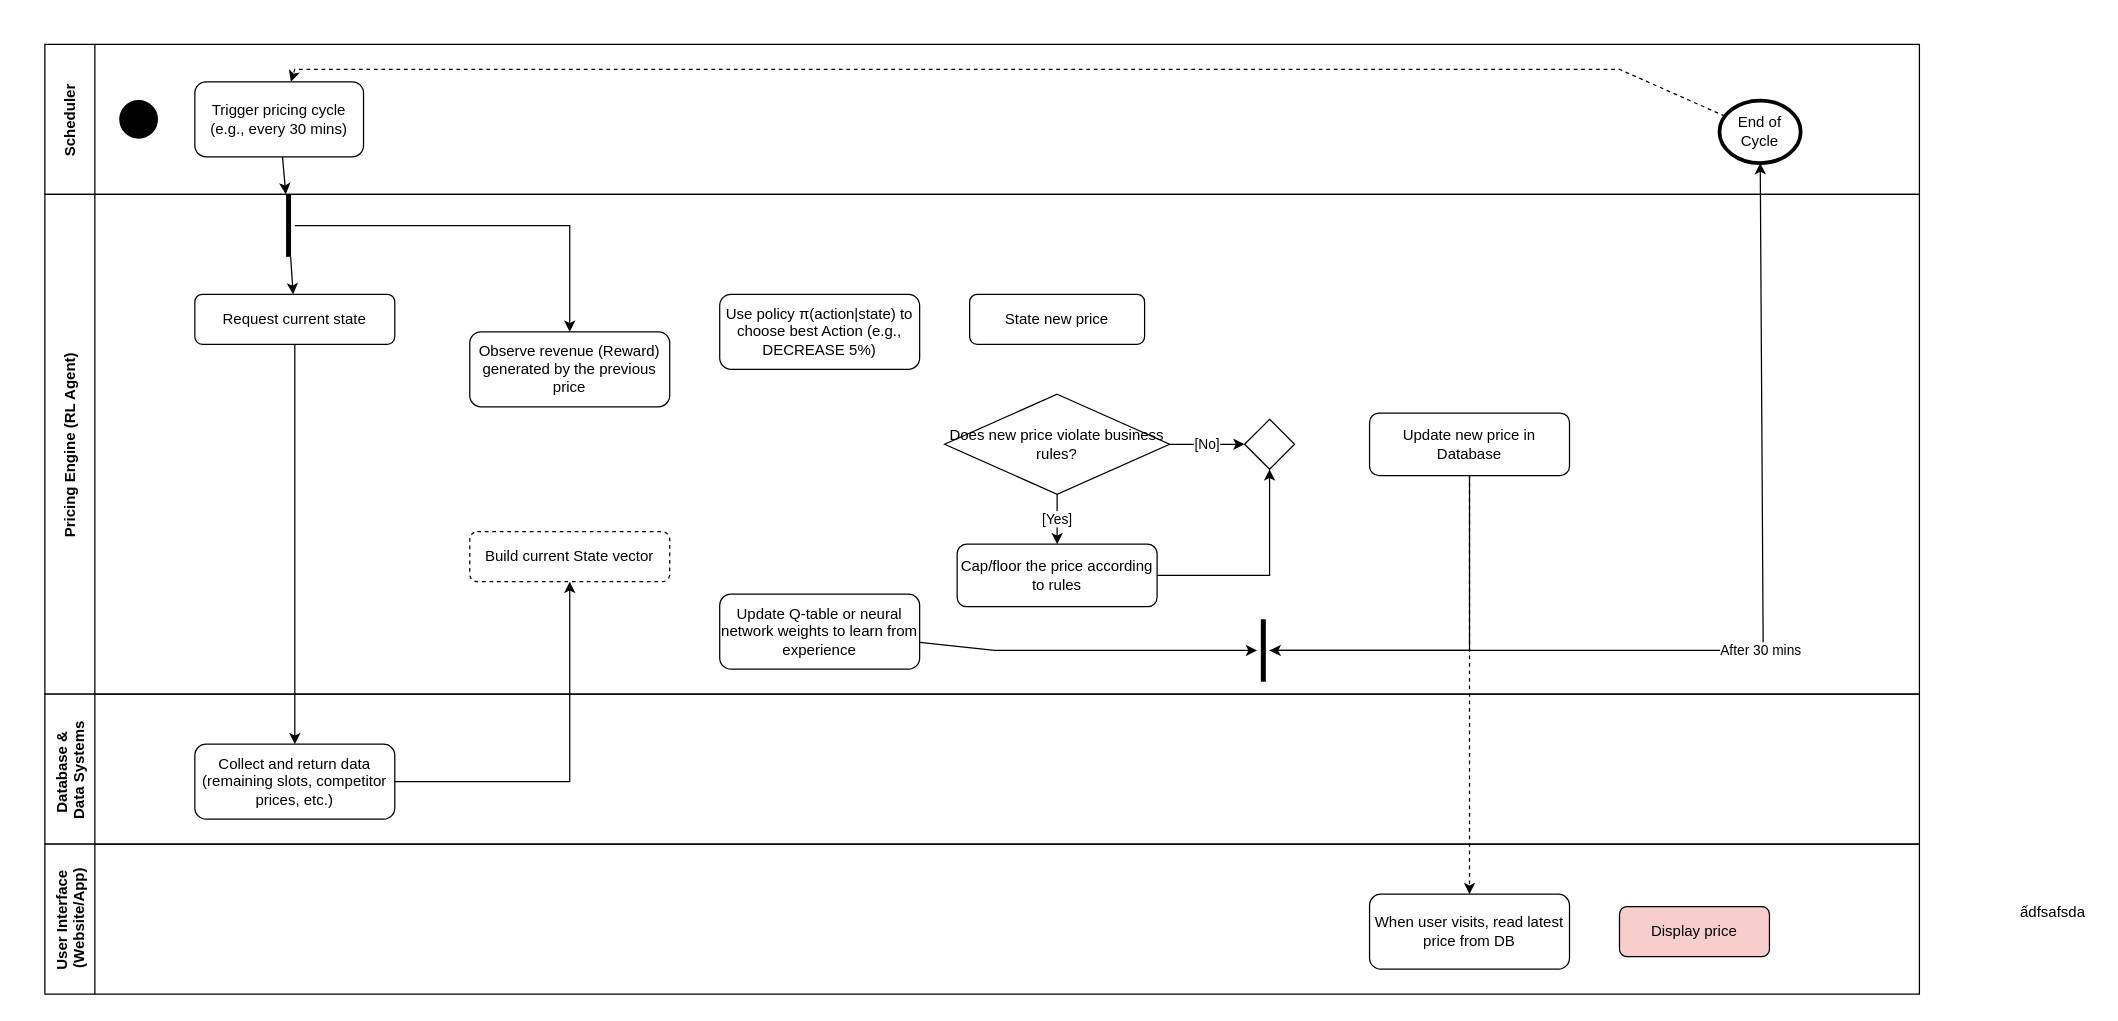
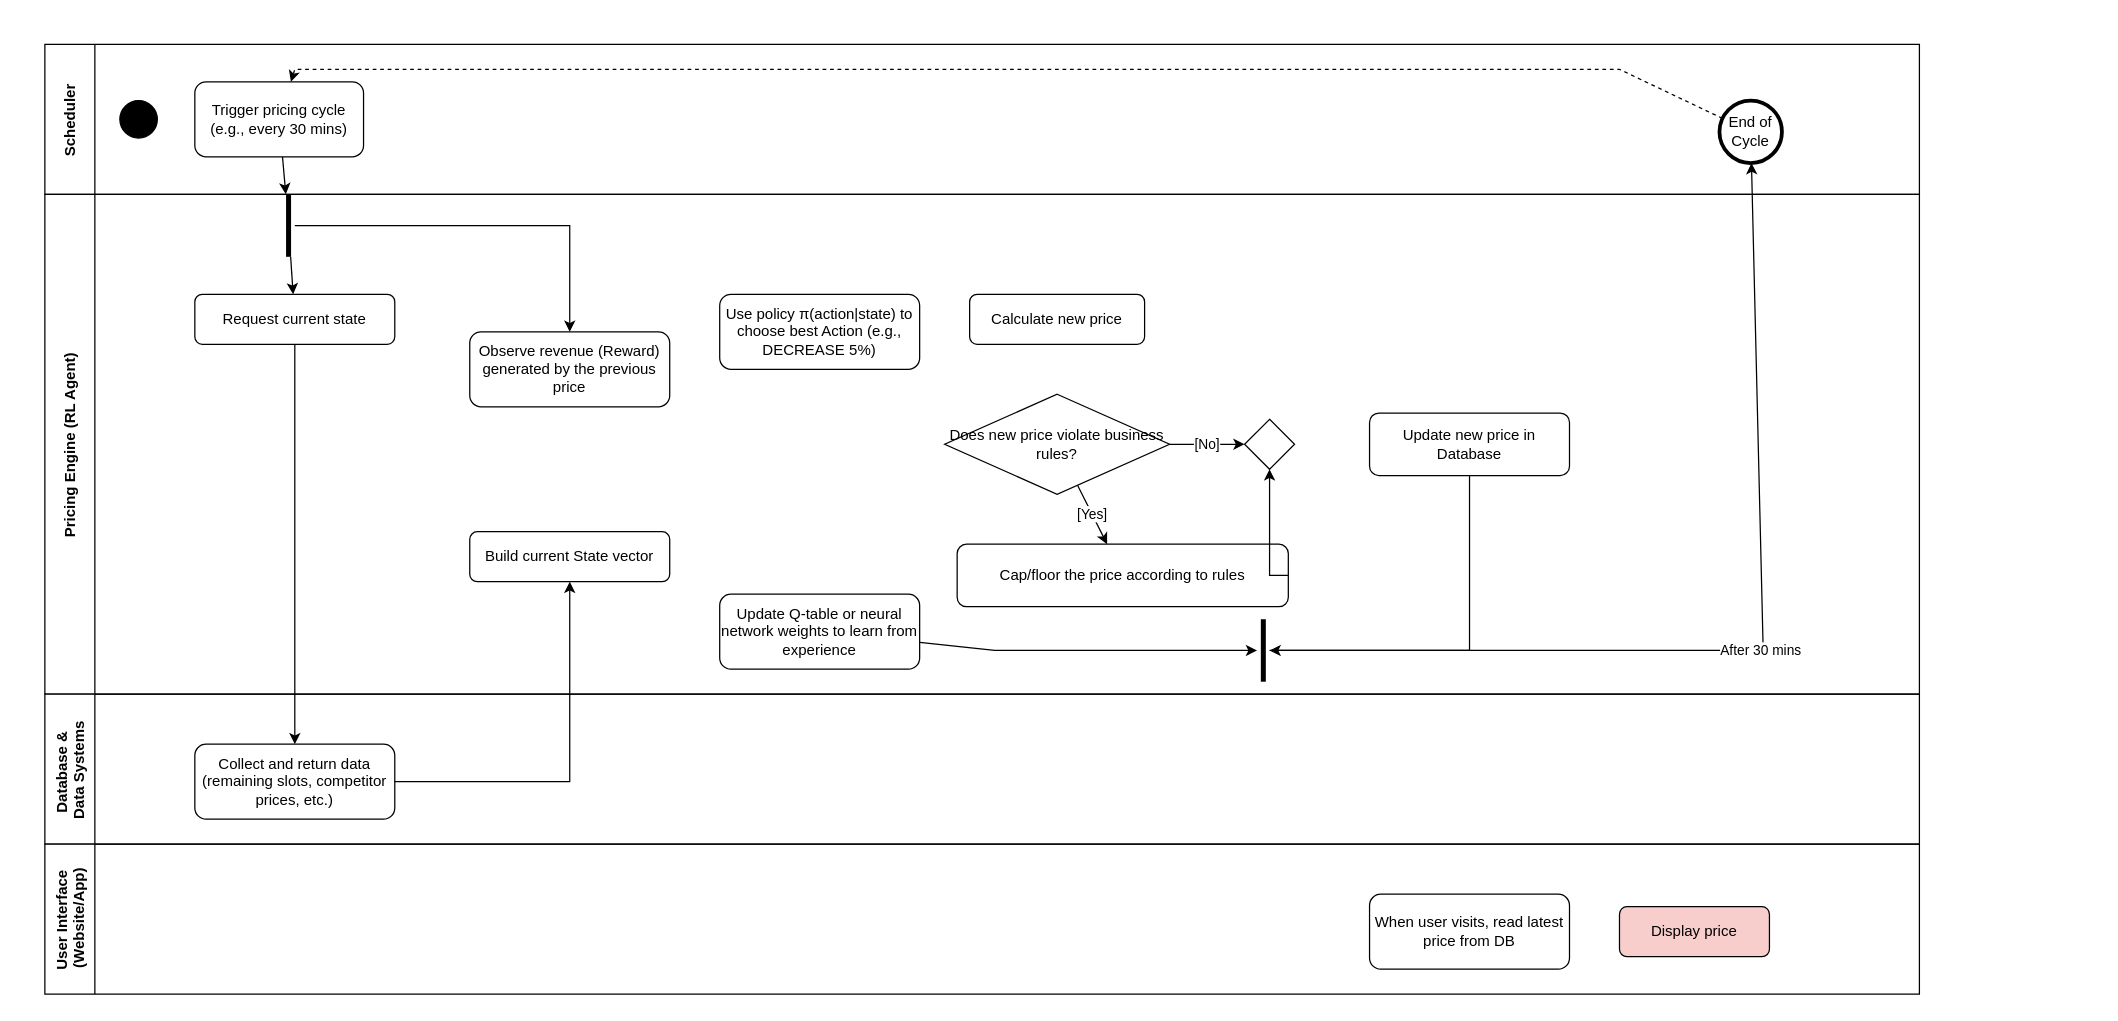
(1760, 132) -> (1751, 132)
(1057, 319) -> (1057, 319)
(569, 557) -> (569, 557)
(1057, 576) -> (1123, 576)
(1469, 769) -> none
(2053, 913) -> none
